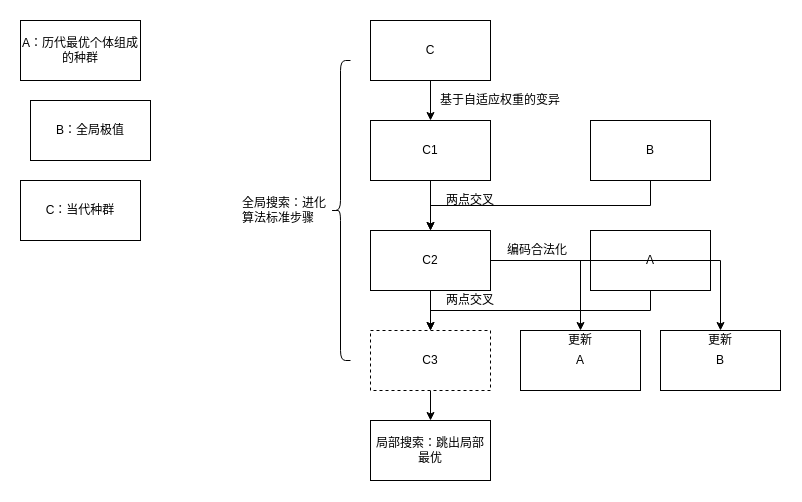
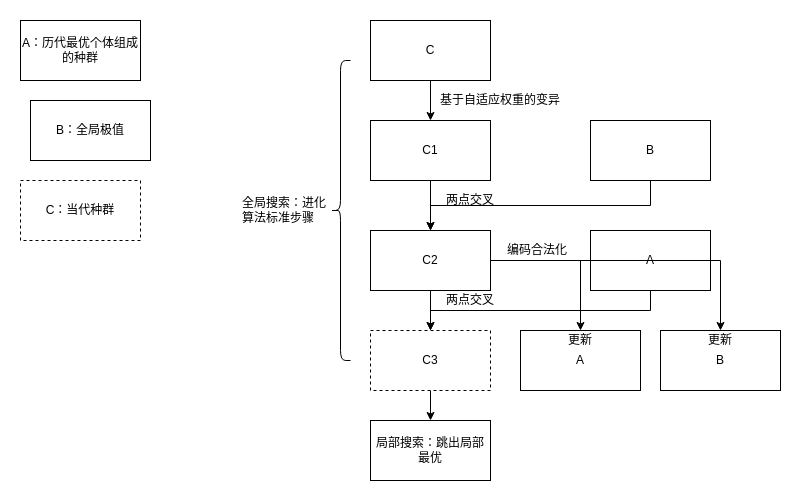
(81, 211) -> (81, 211)
